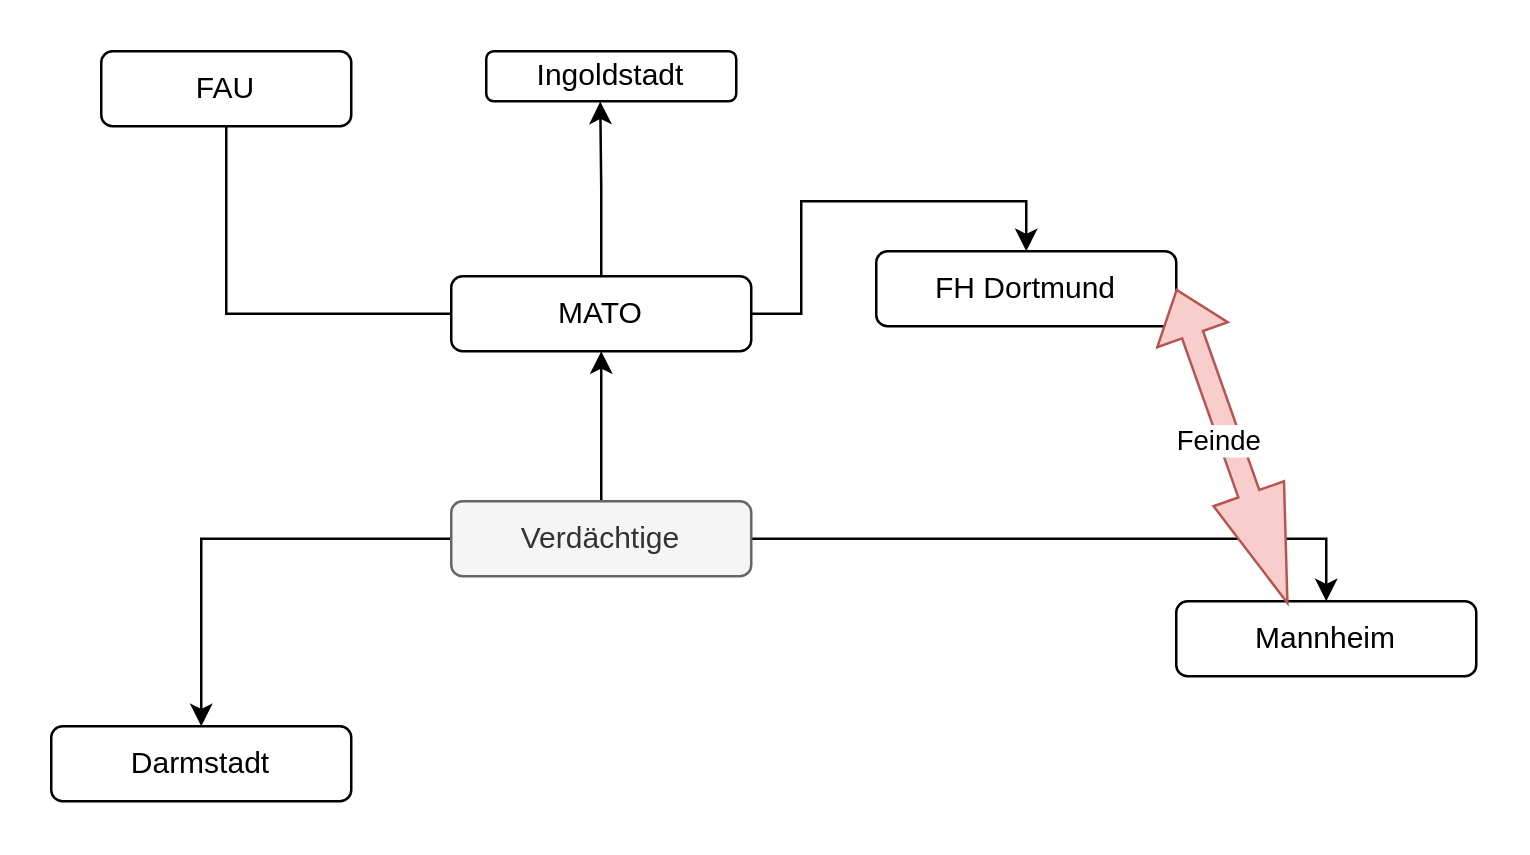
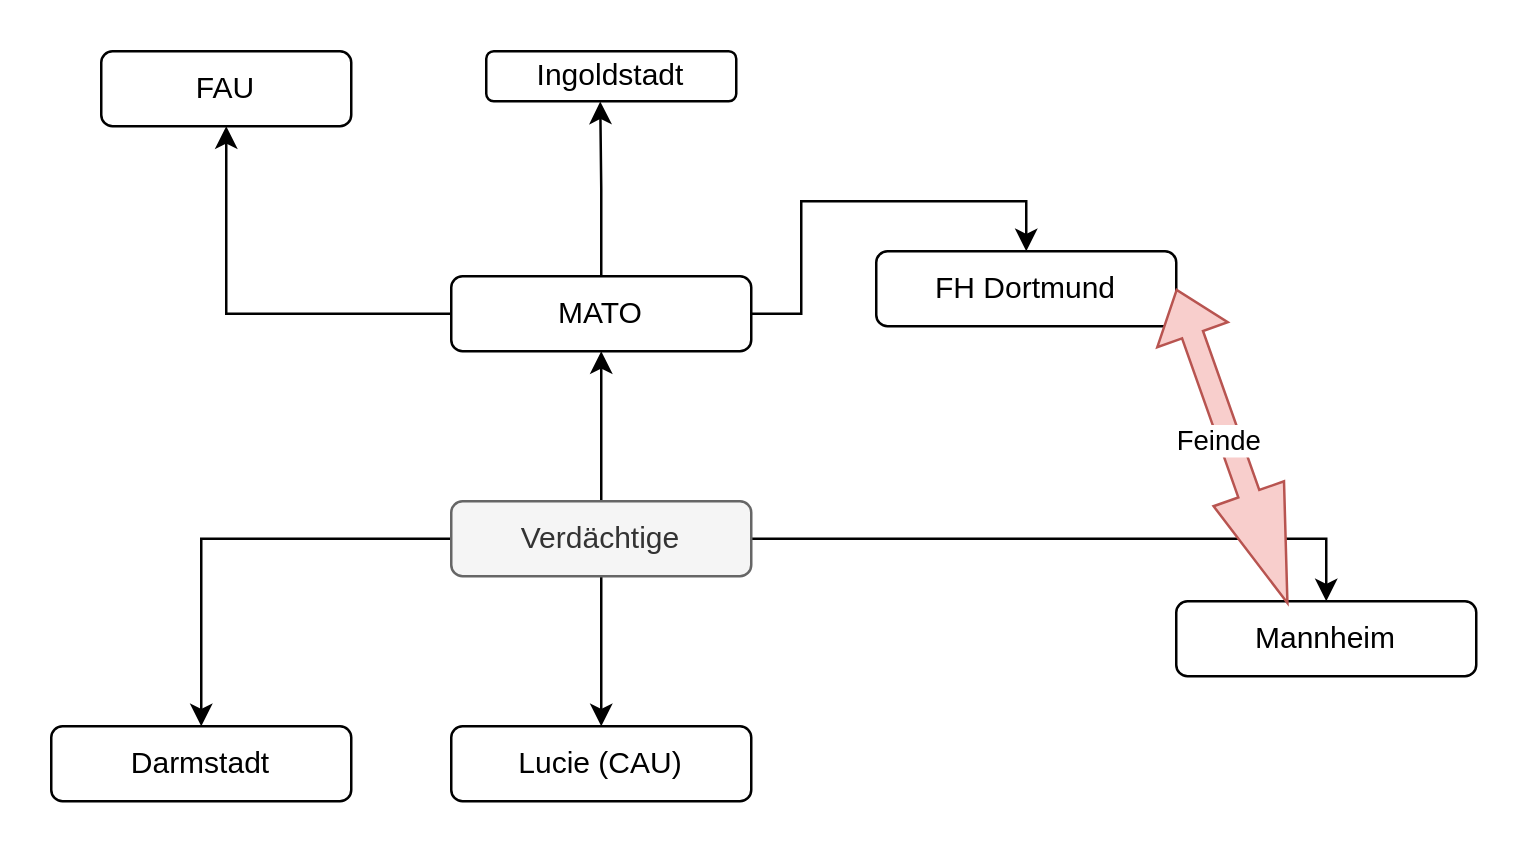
(226, 137) -> (226, 144)
none -> (601, 643)
none -> (601, 764)
